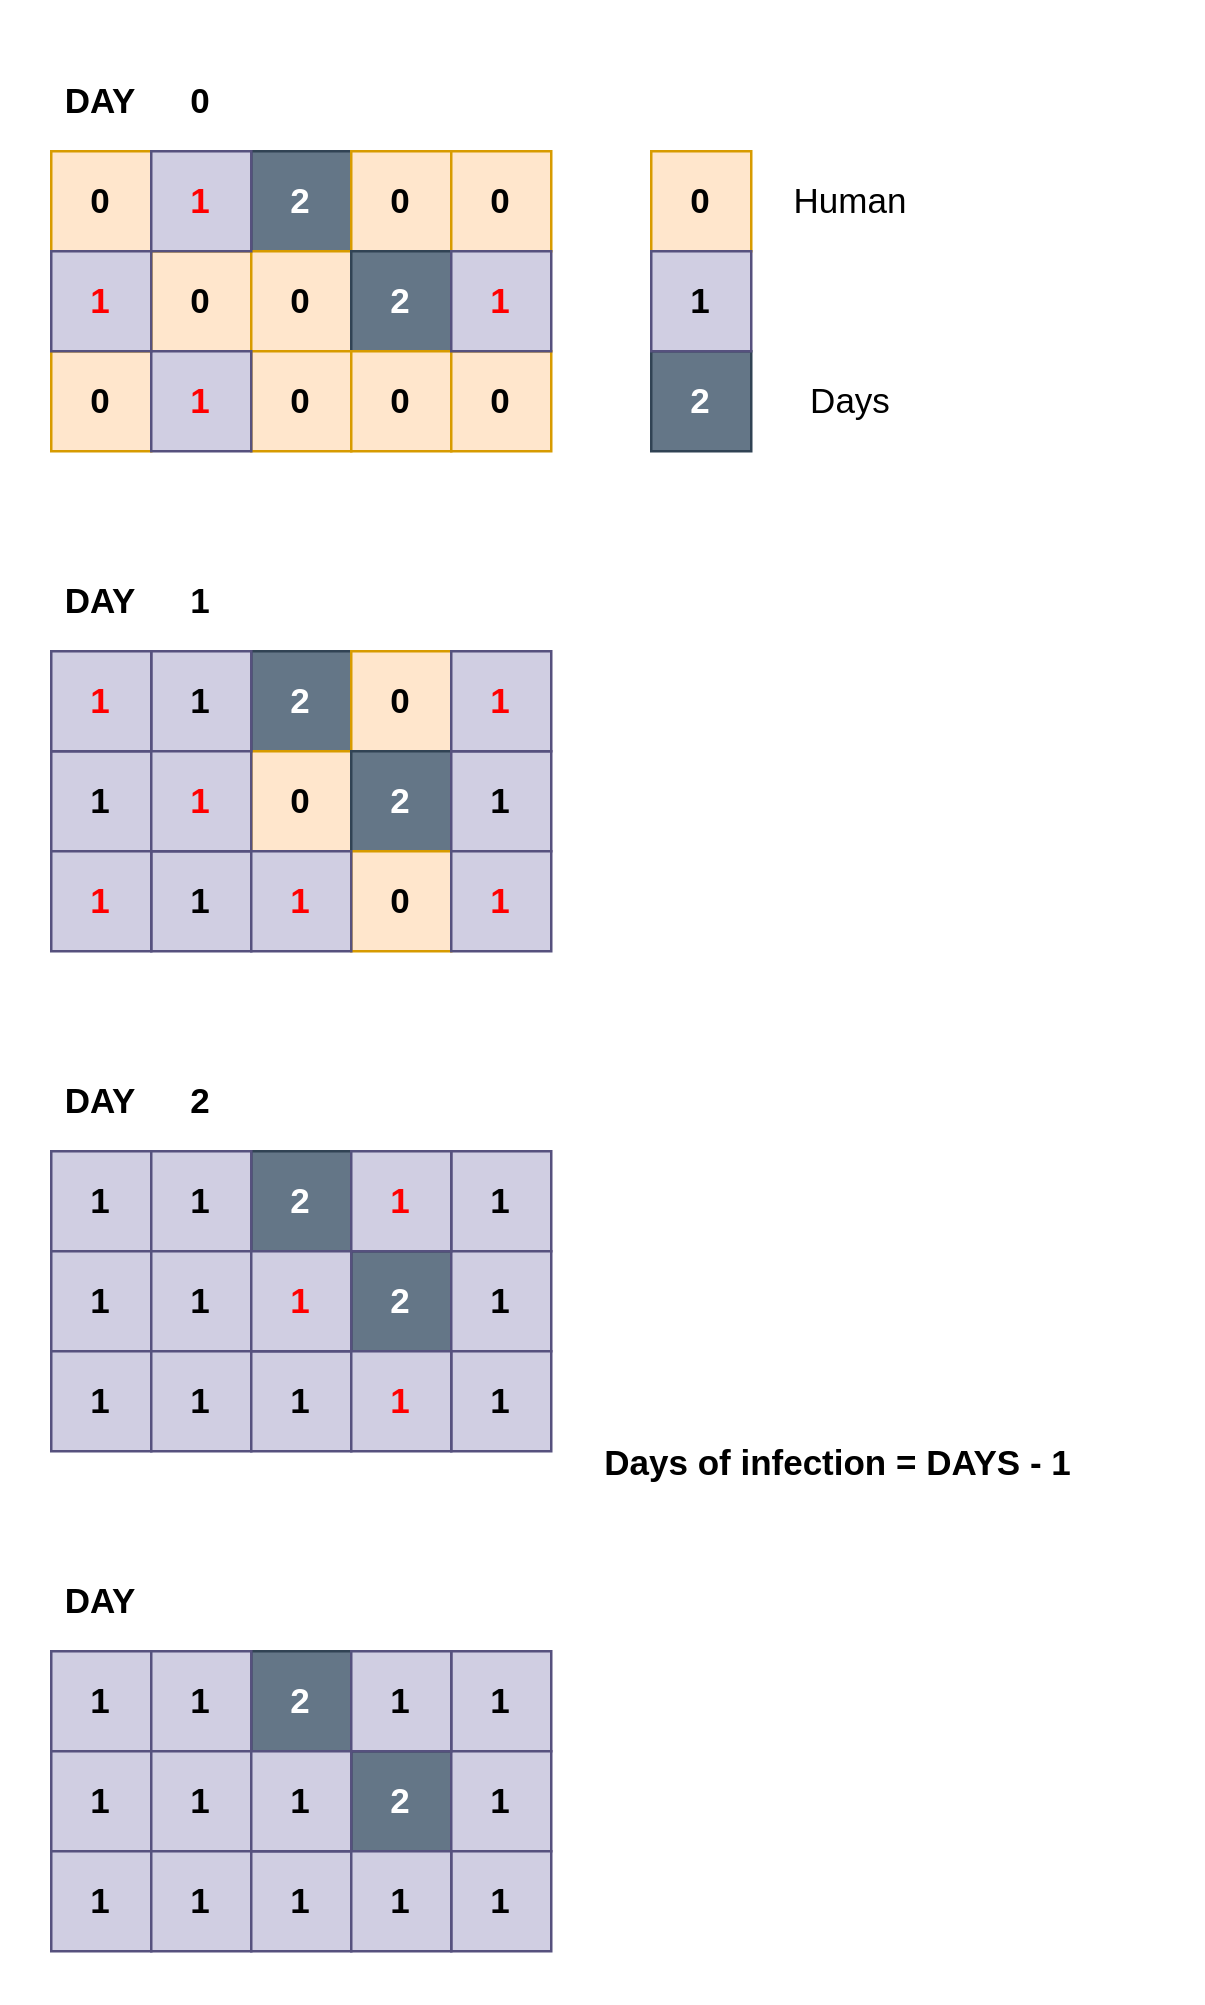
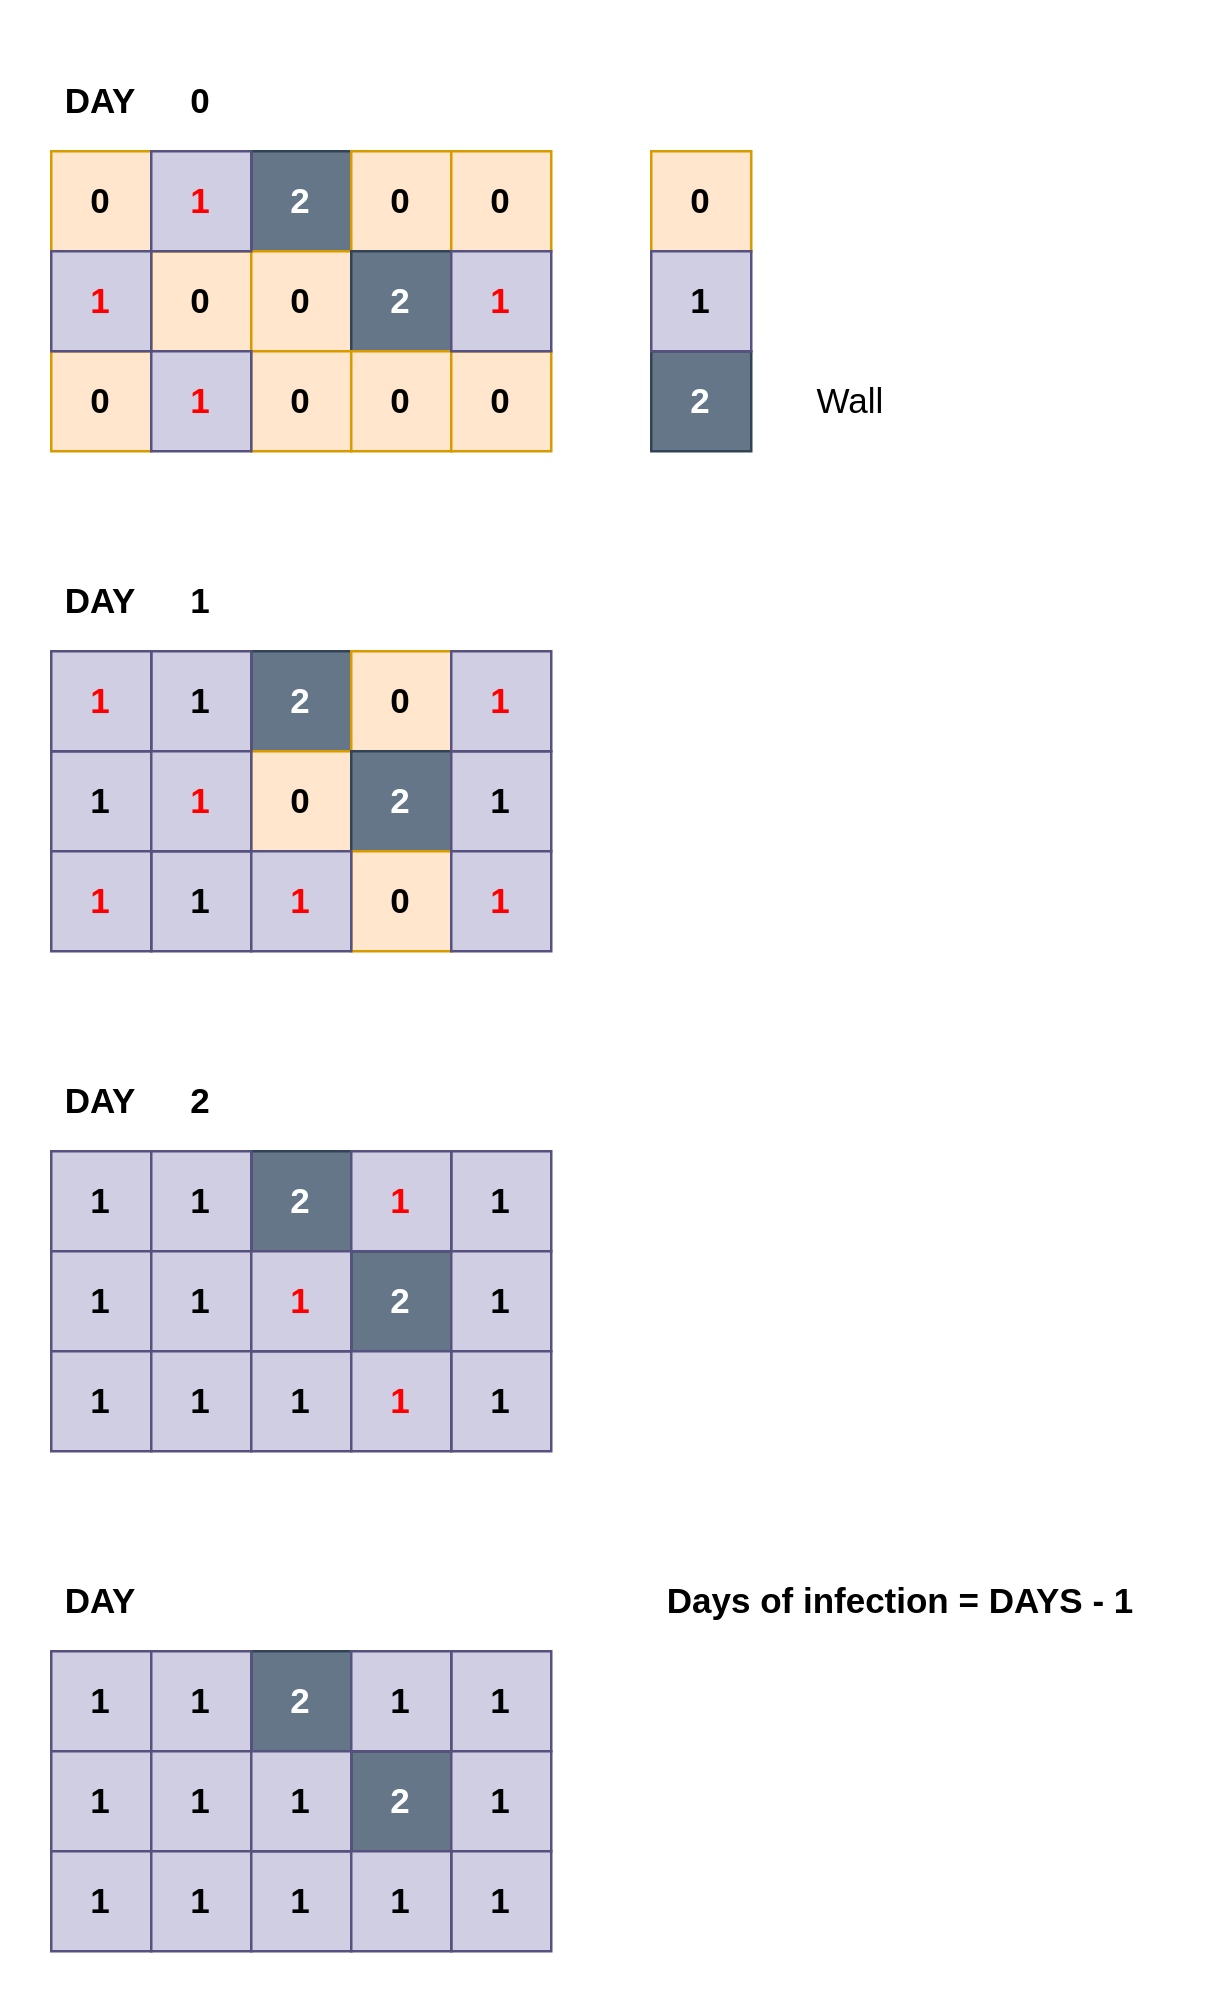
(851, 201) -> none
(851, 401) -> (851, 401)
(839, 1464) -> (901, 1601)
